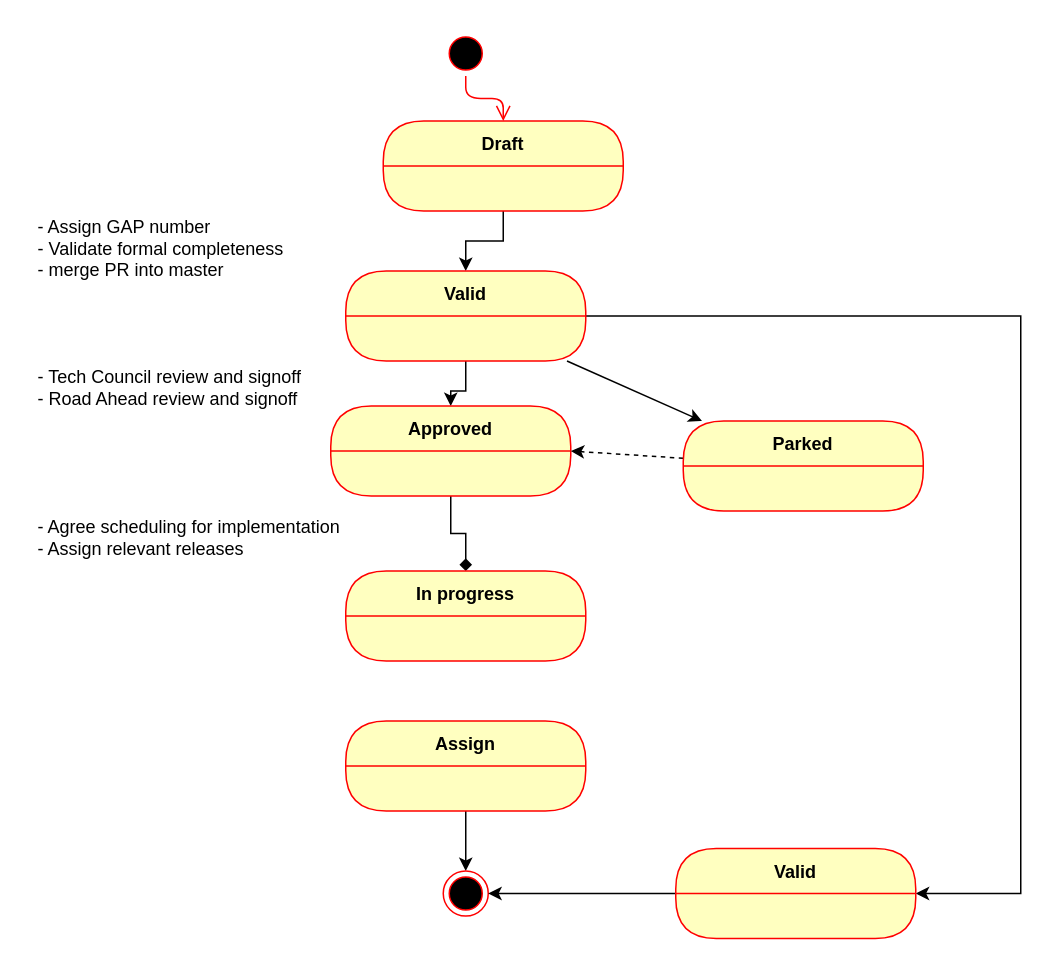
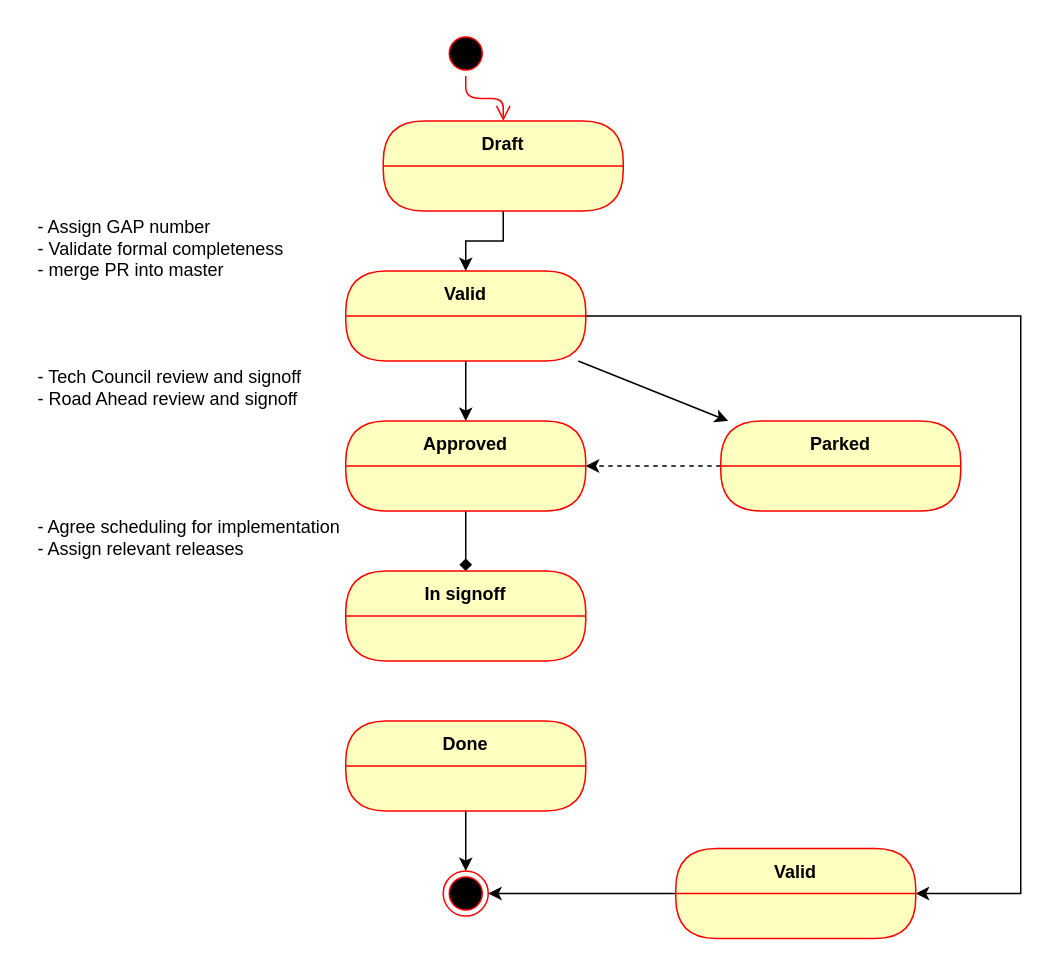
(451, 451) -> (466, 466)
(803, 466) -> (841, 466)
(465, 594) -> (465, 594)
(465, 744) -> (465, 744)
